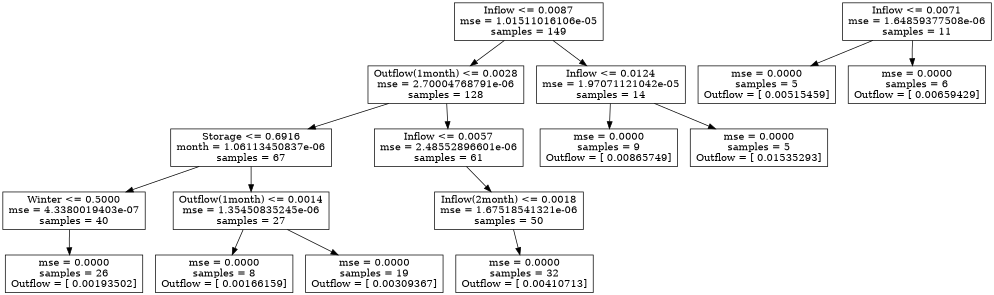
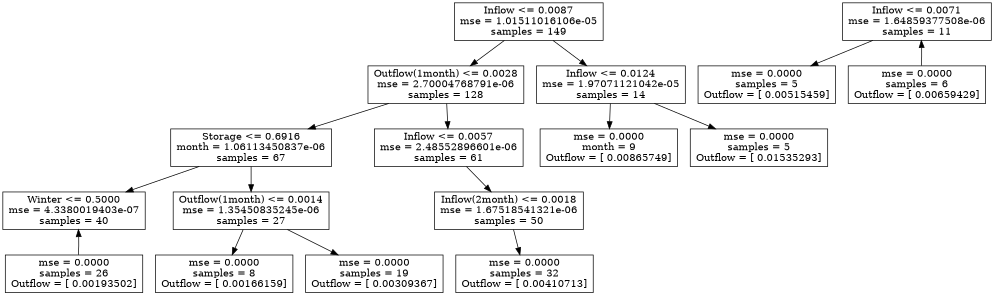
(912, 49) -> (922, 57)
(609, 148) -> (609, 148)
(69, 239) -> (79, 246)
